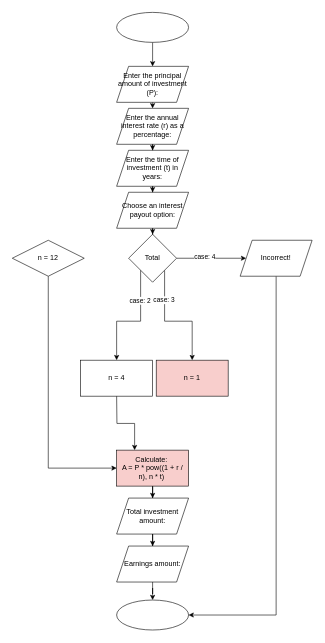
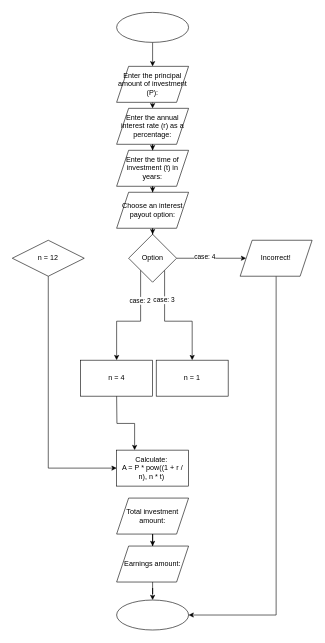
(153, 258) -> (153, 258)
(192, 378) -> (192, 378)
(153, 468) -> (153, 468)
(153, 494) -> none
